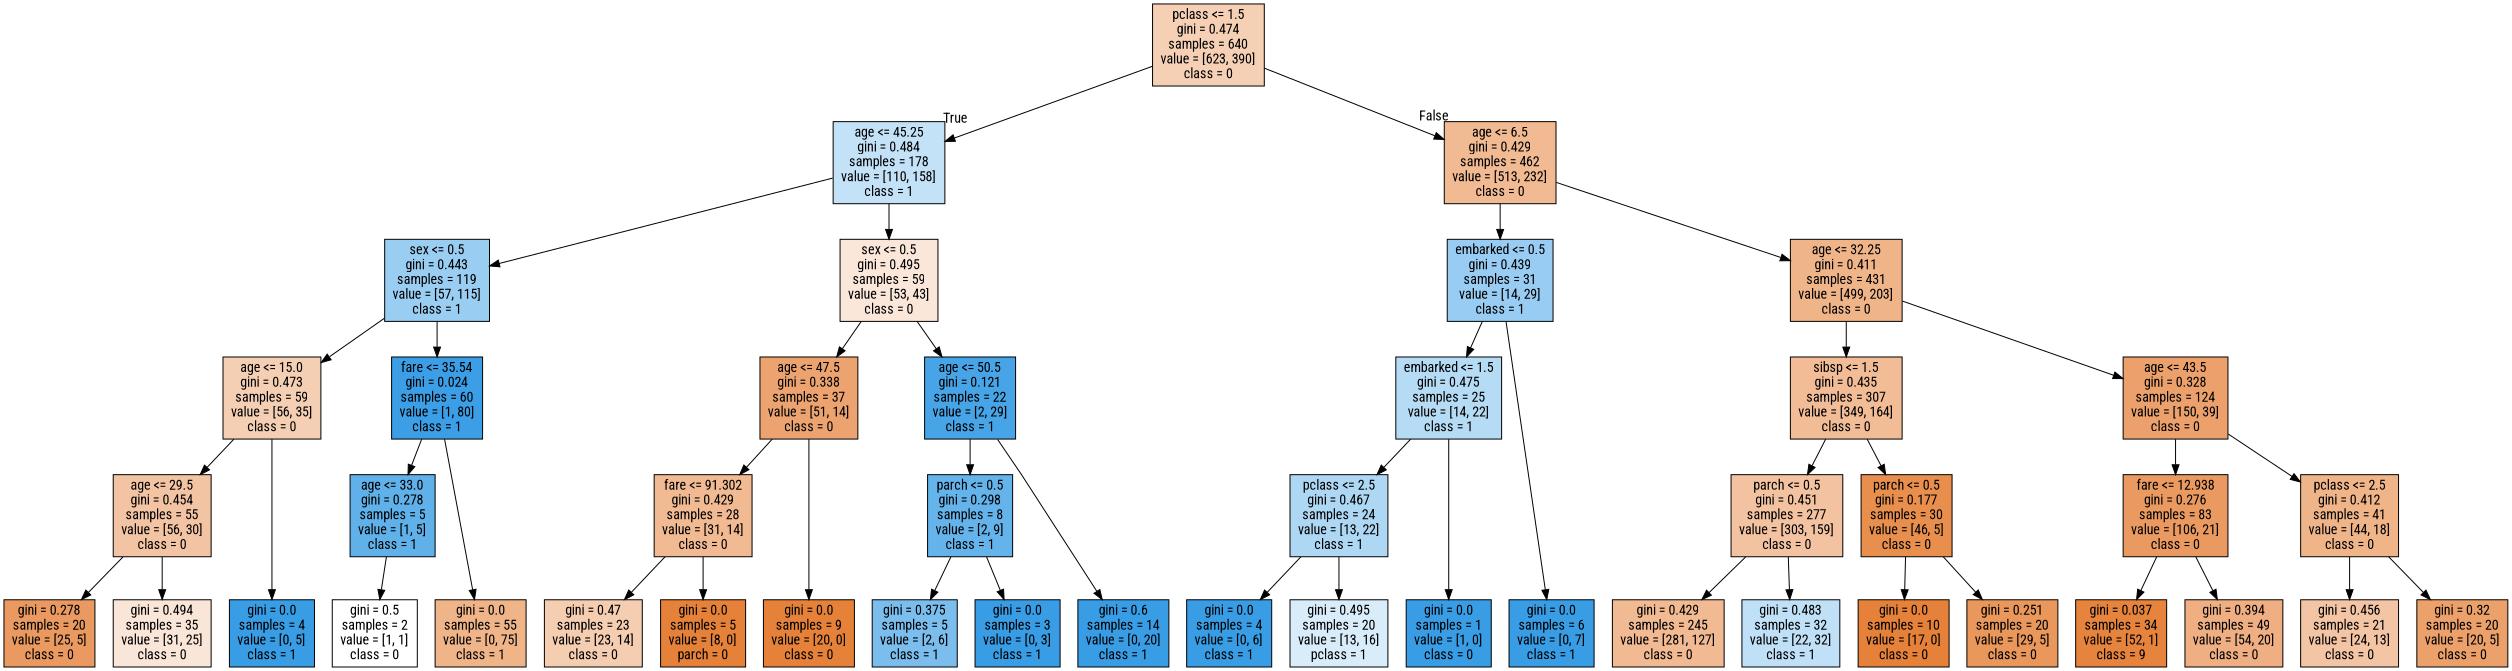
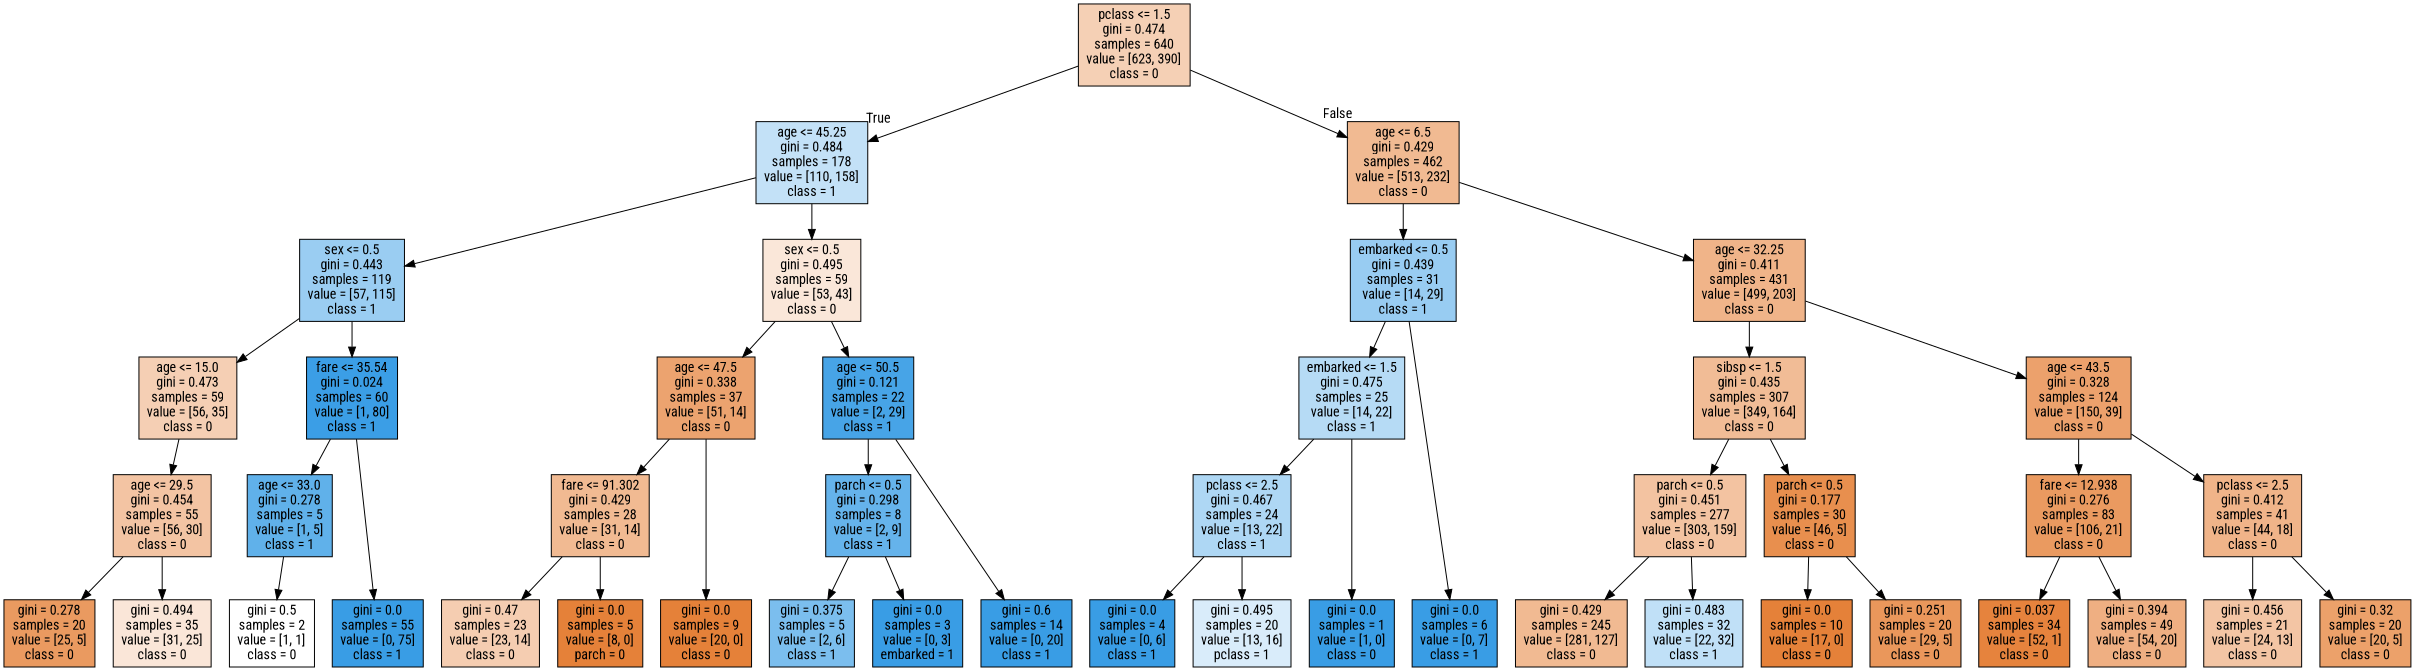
(272, 633) -> none
(481, 633) -> (378, 633)
(1018, 633) -> (918, 633)
(2121, 633) -> (2024, 633)
